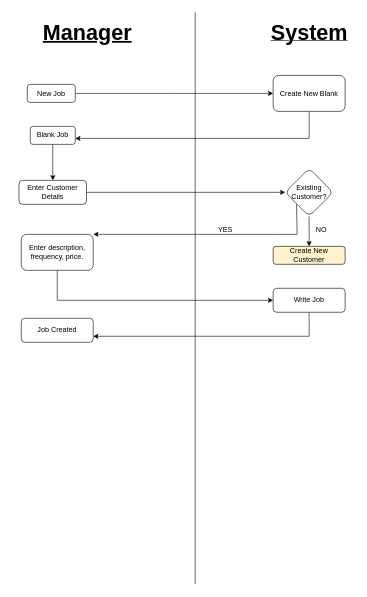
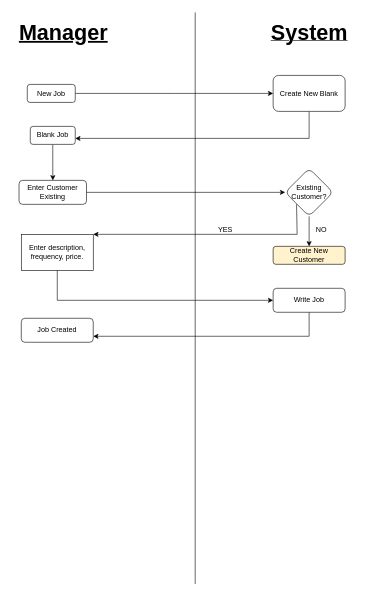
(87, 32) -> (63, 32)
(53, 192) -> (53, 192)
(57, 252) -> (57, 252)
